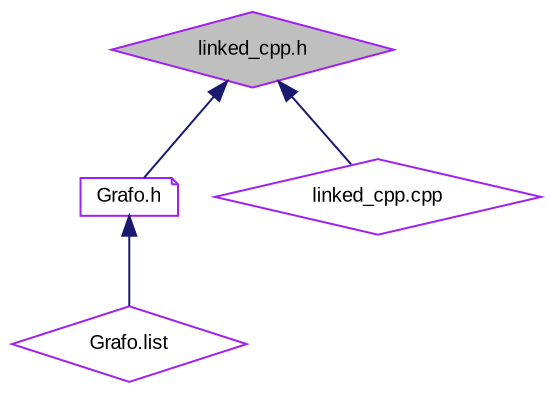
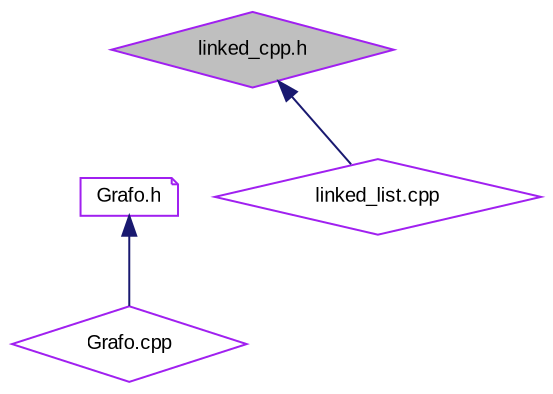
(179, 137) -> none
(378, 197) -> (378, 197)
(129, 344) -> (129, 344)
